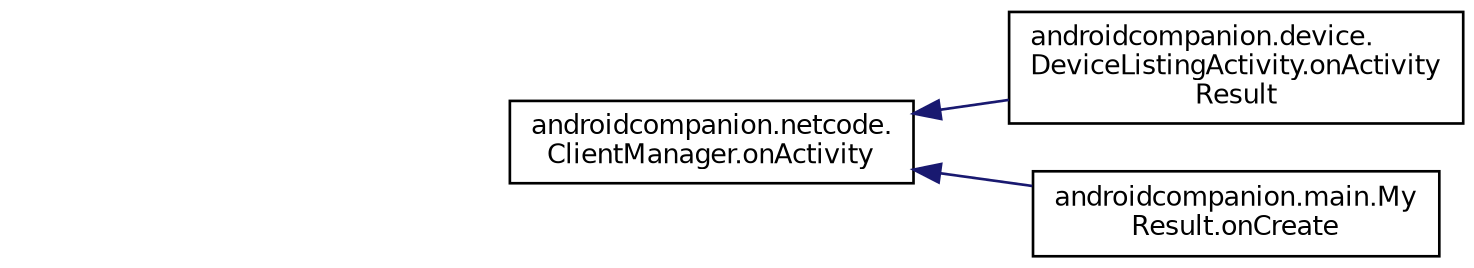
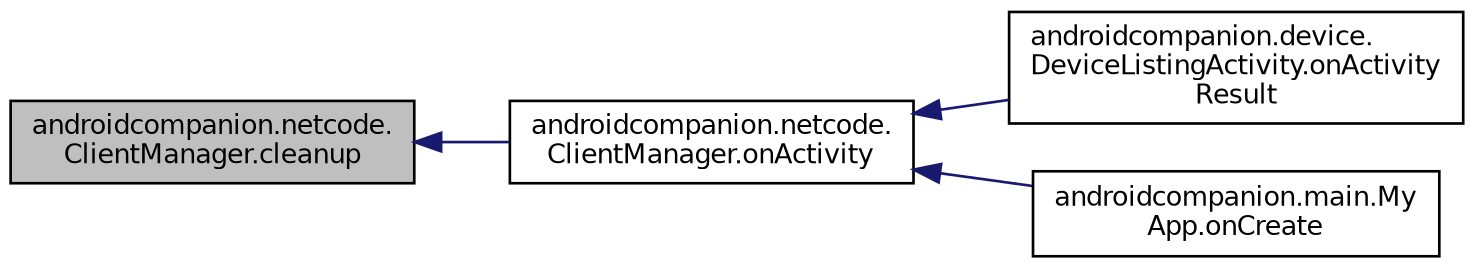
none -> (212, 142)
(1236, 214) -> (1236, 214)
